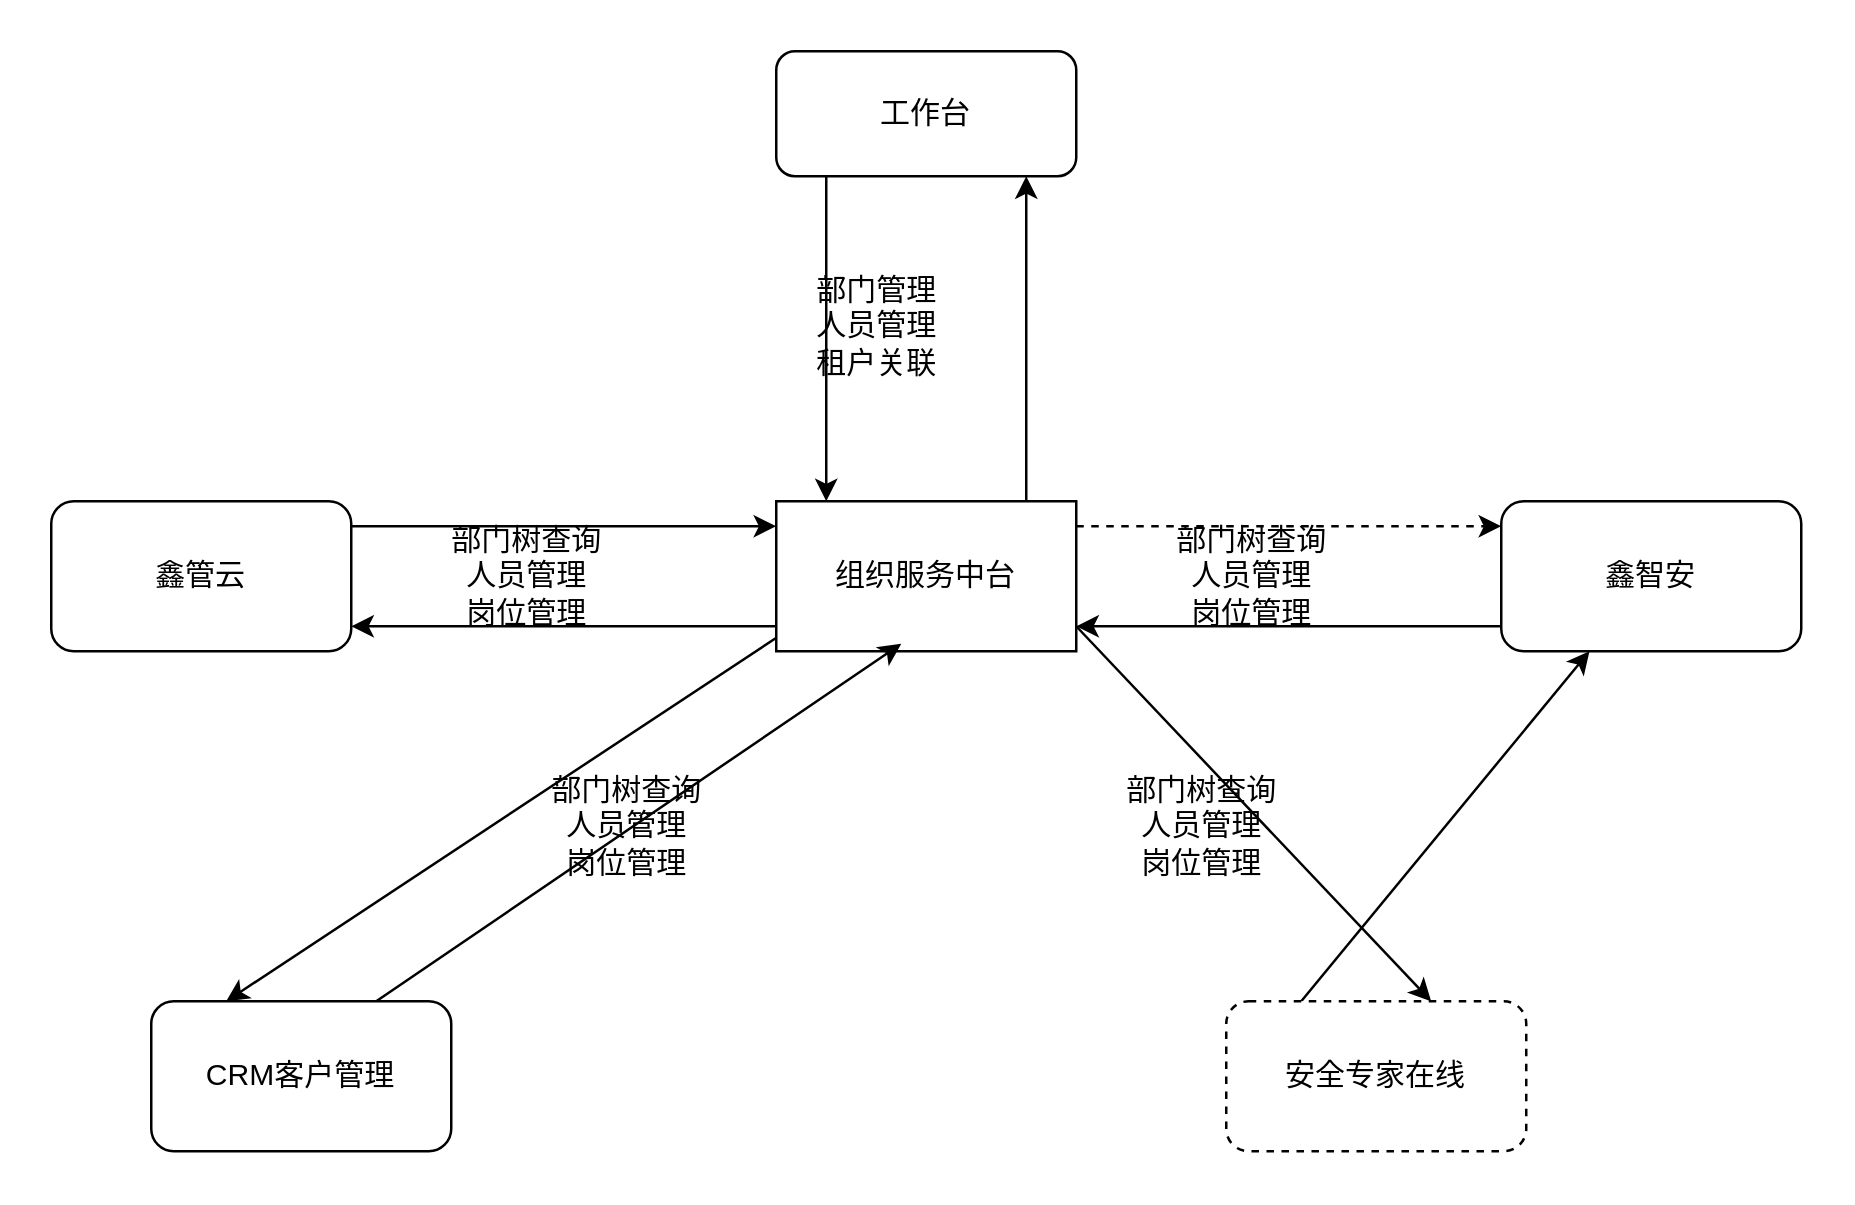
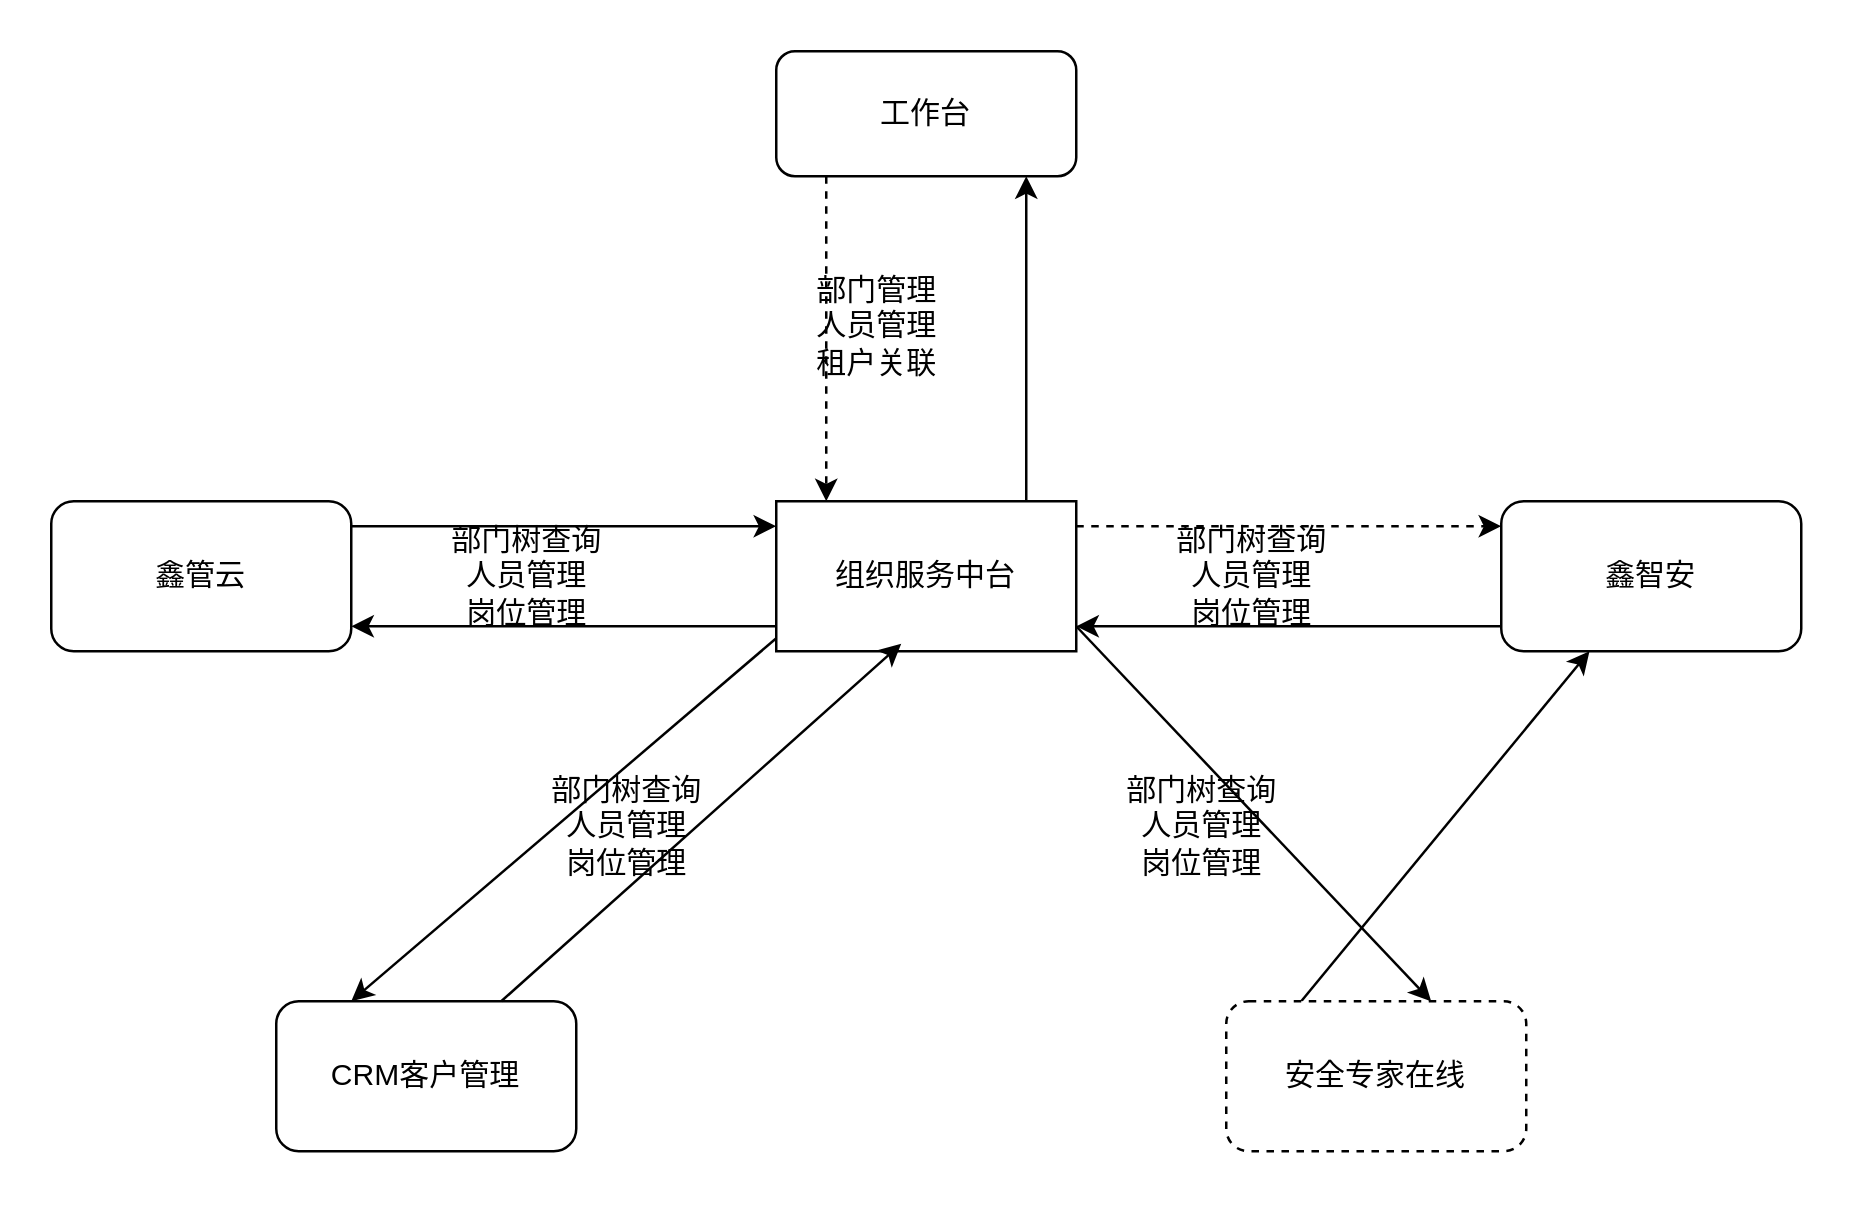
(826, 327) -> (826, 327)
(301, 1076) -> (426, 1076)
